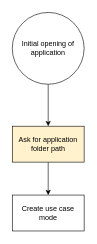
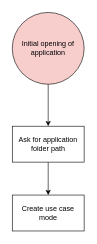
(48, 48) -> (48, 48)
(48, 144) -> (48, 144)
